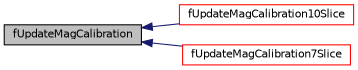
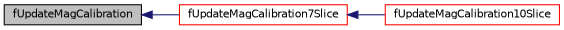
(166, 25) -> (372, 15)
